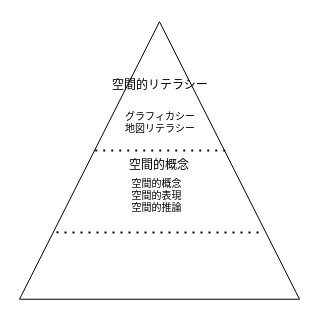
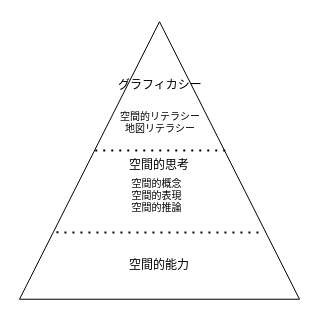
(161, 86) -> (161, 86)
(161, 123) -> (161, 123)
(160, 166) -> (160, 166)
none -> (160, 266)
